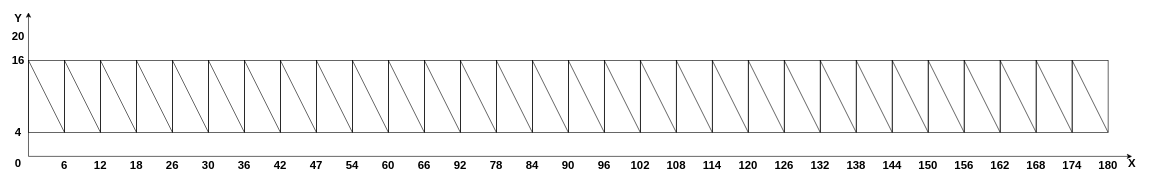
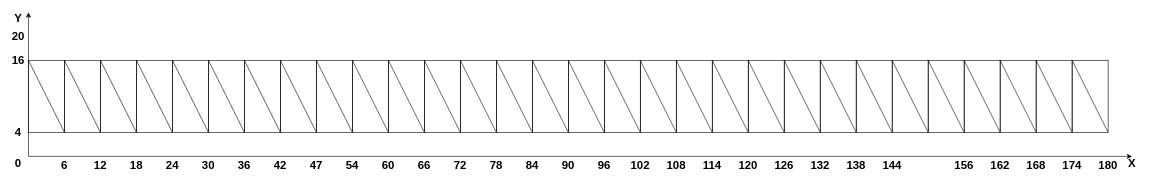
(173, 166) -> (173, 166)
(461, 166) -> (461, 166)
(929, 166) -> none
